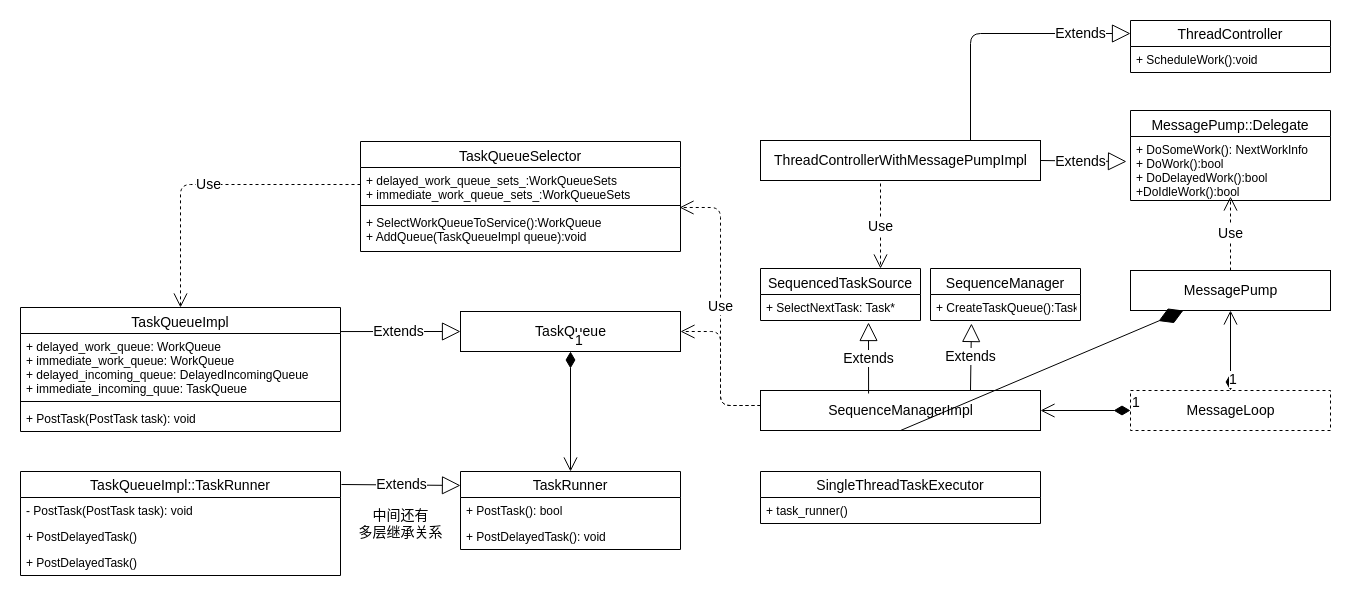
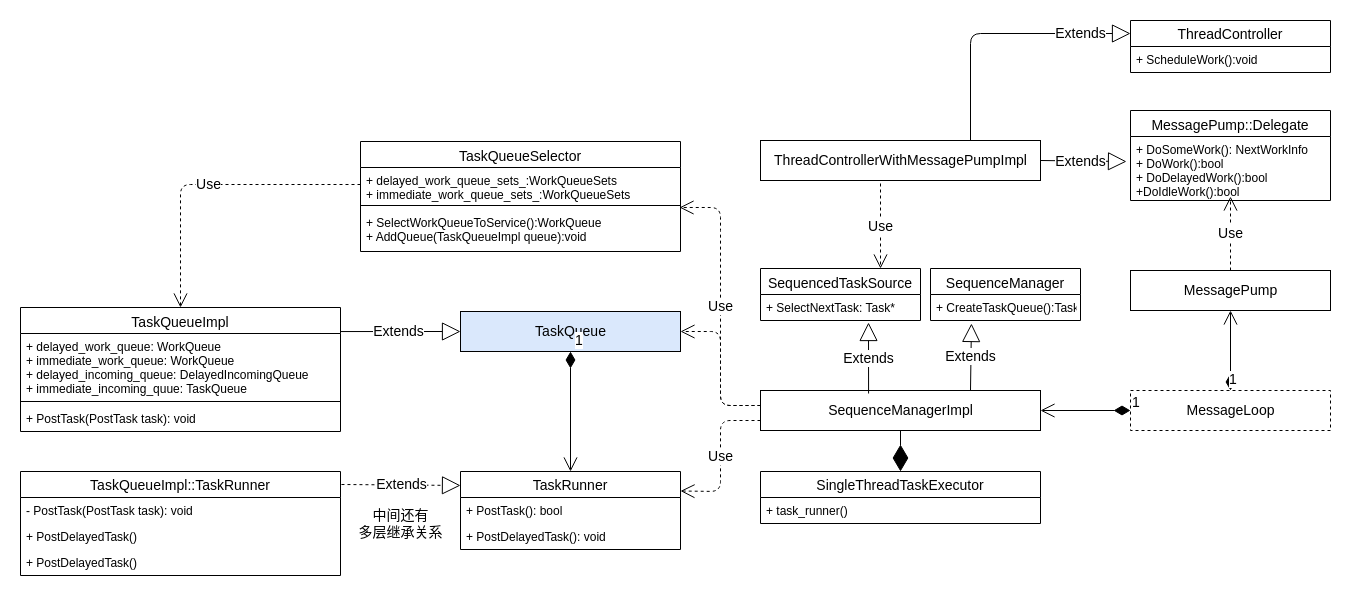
(571, 332) -> (571, 332)
(1030, 376) -> (901, 438)
none -> (721, 455)
(360, 485) -> (360, 485)
